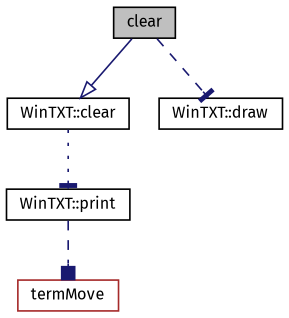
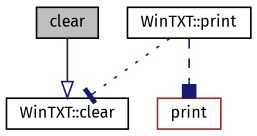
(221, 114) -> none
(68, 155) -> (132, 66)
(68, 295) -> (189, 114)
